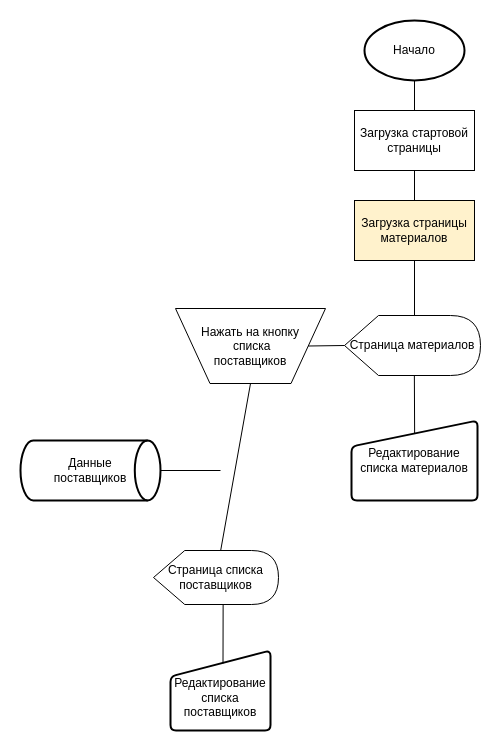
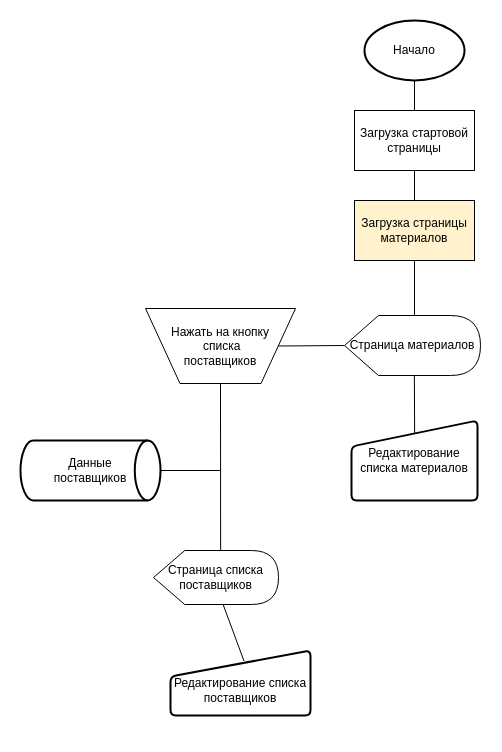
(251, 346) -> (221, 346)
(221, 691) -> (241, 683)
